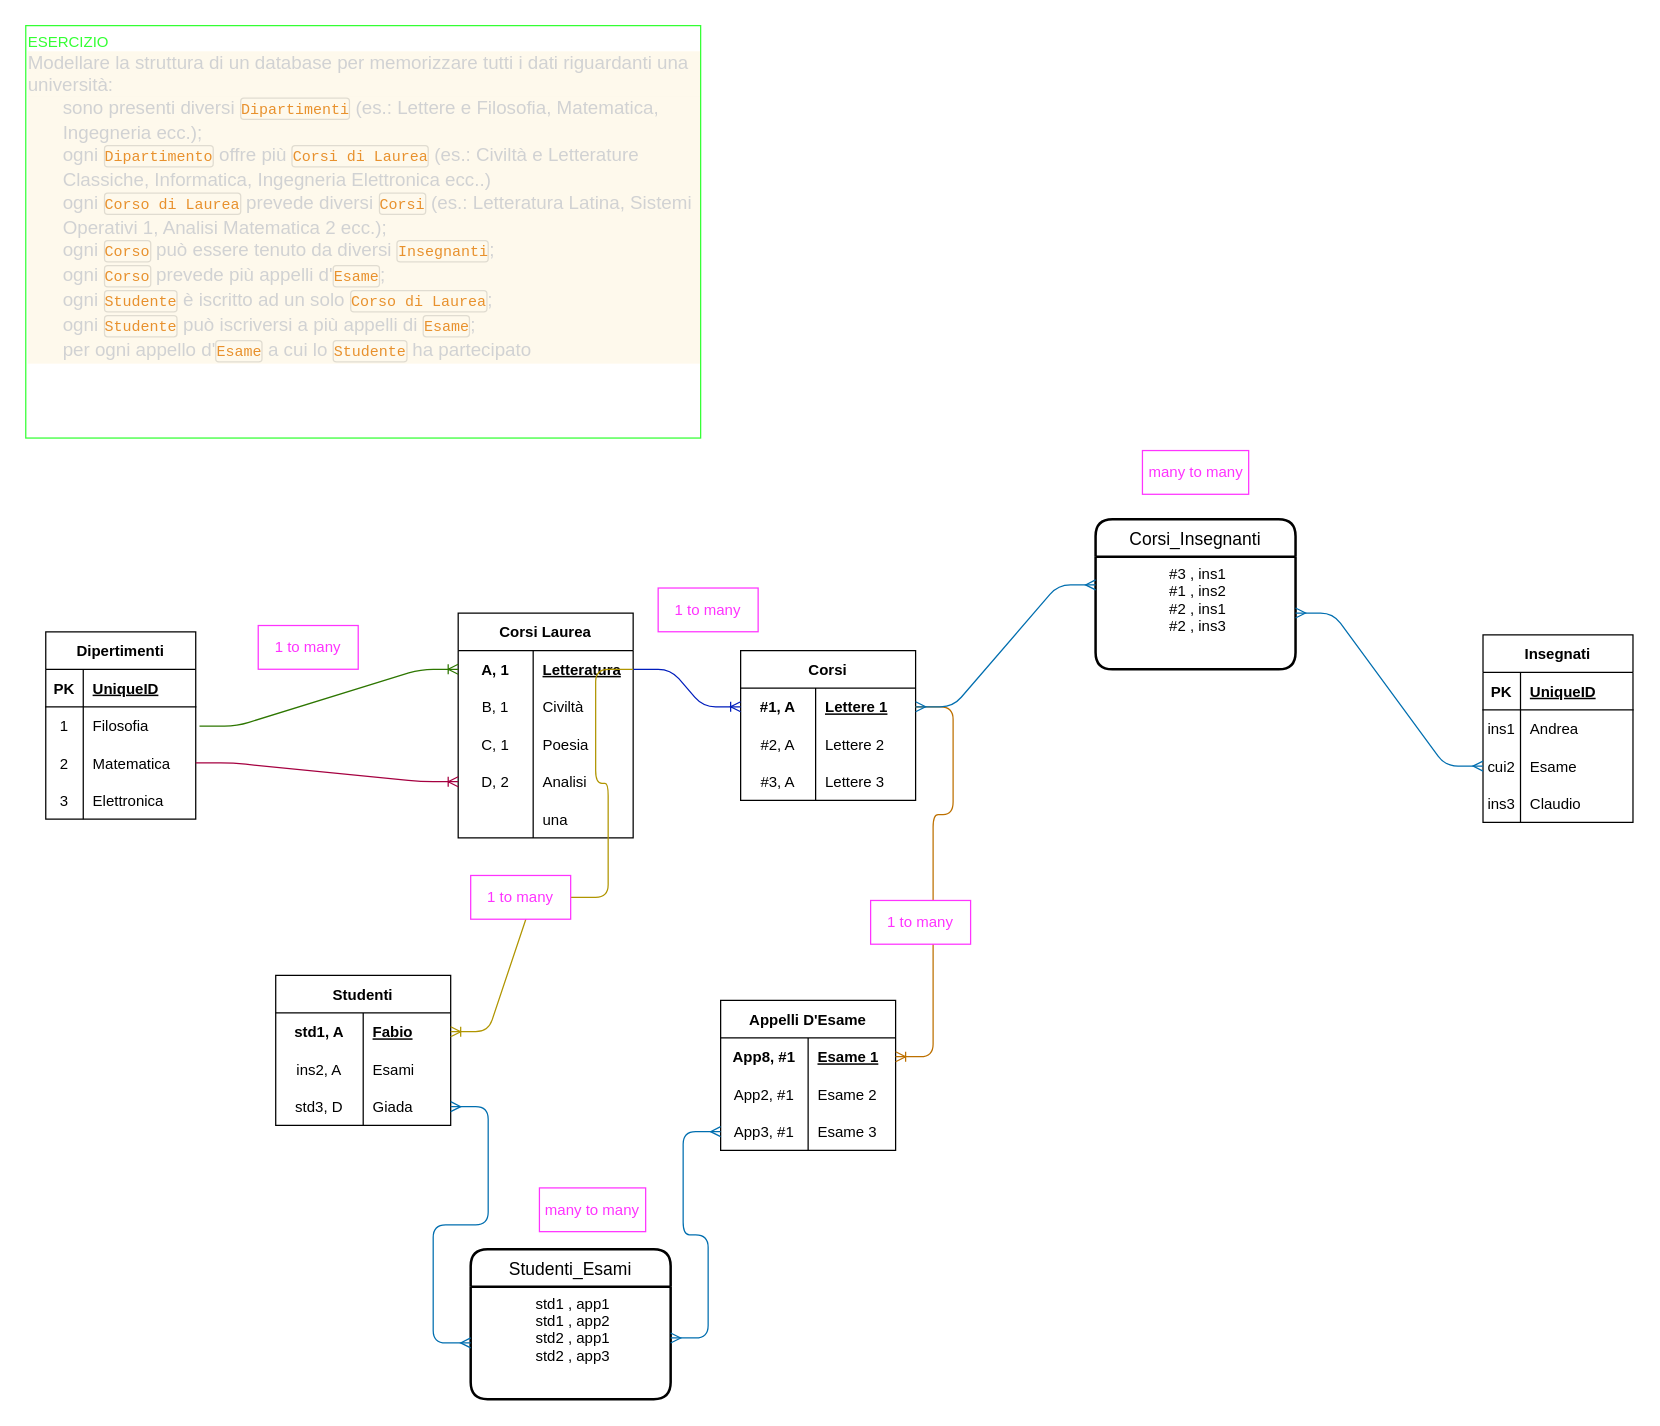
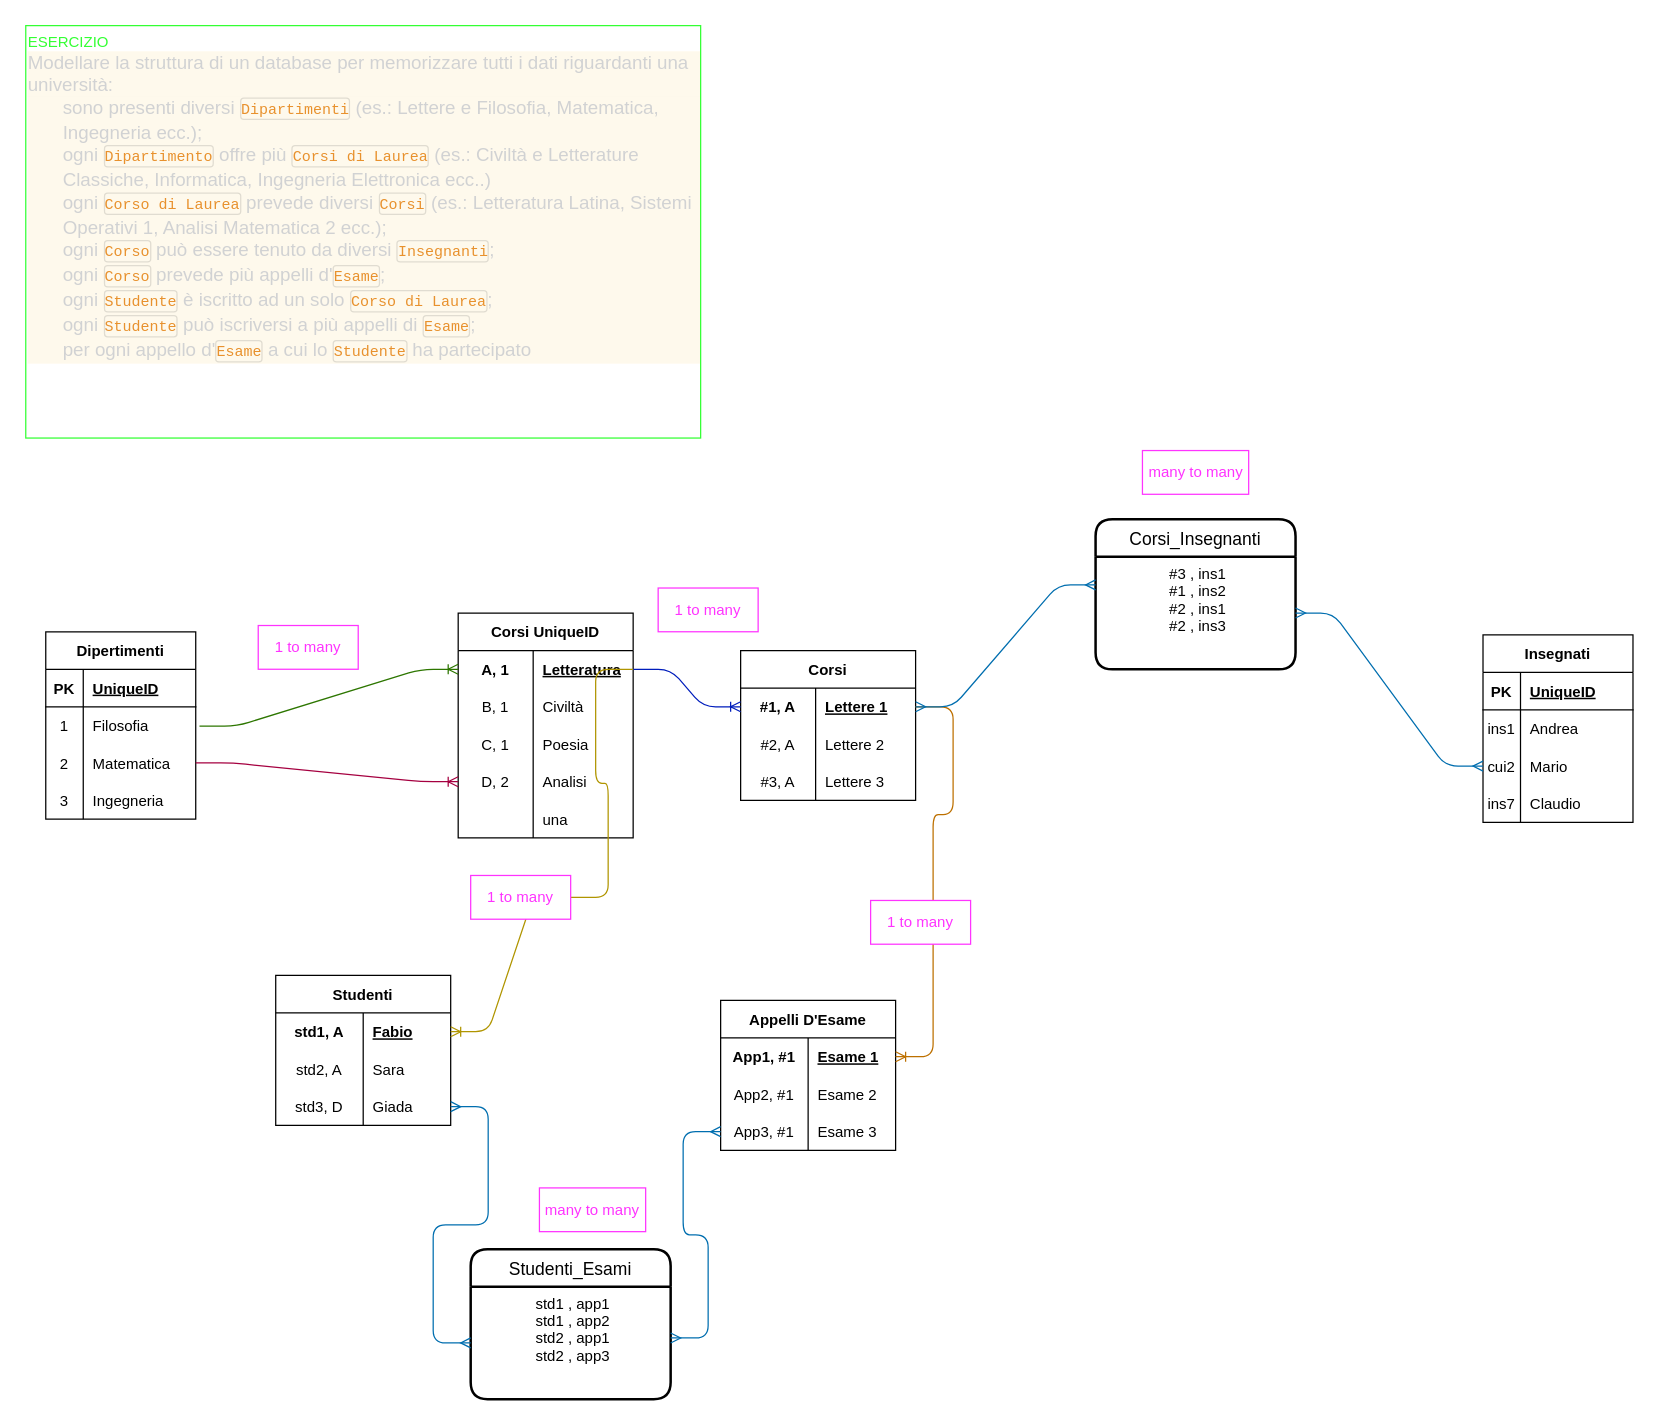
(545, 633) -> (545, 633)
(1551, 767) -> (1549, 767)
(135, 801) -> (133, 801)
(1501, 804) -> (1501, 804)
(764, 1058) -> (764, 1058)
(319, 1070) -> (319, 1070)
(392, 1070) -> (389, 1070)
